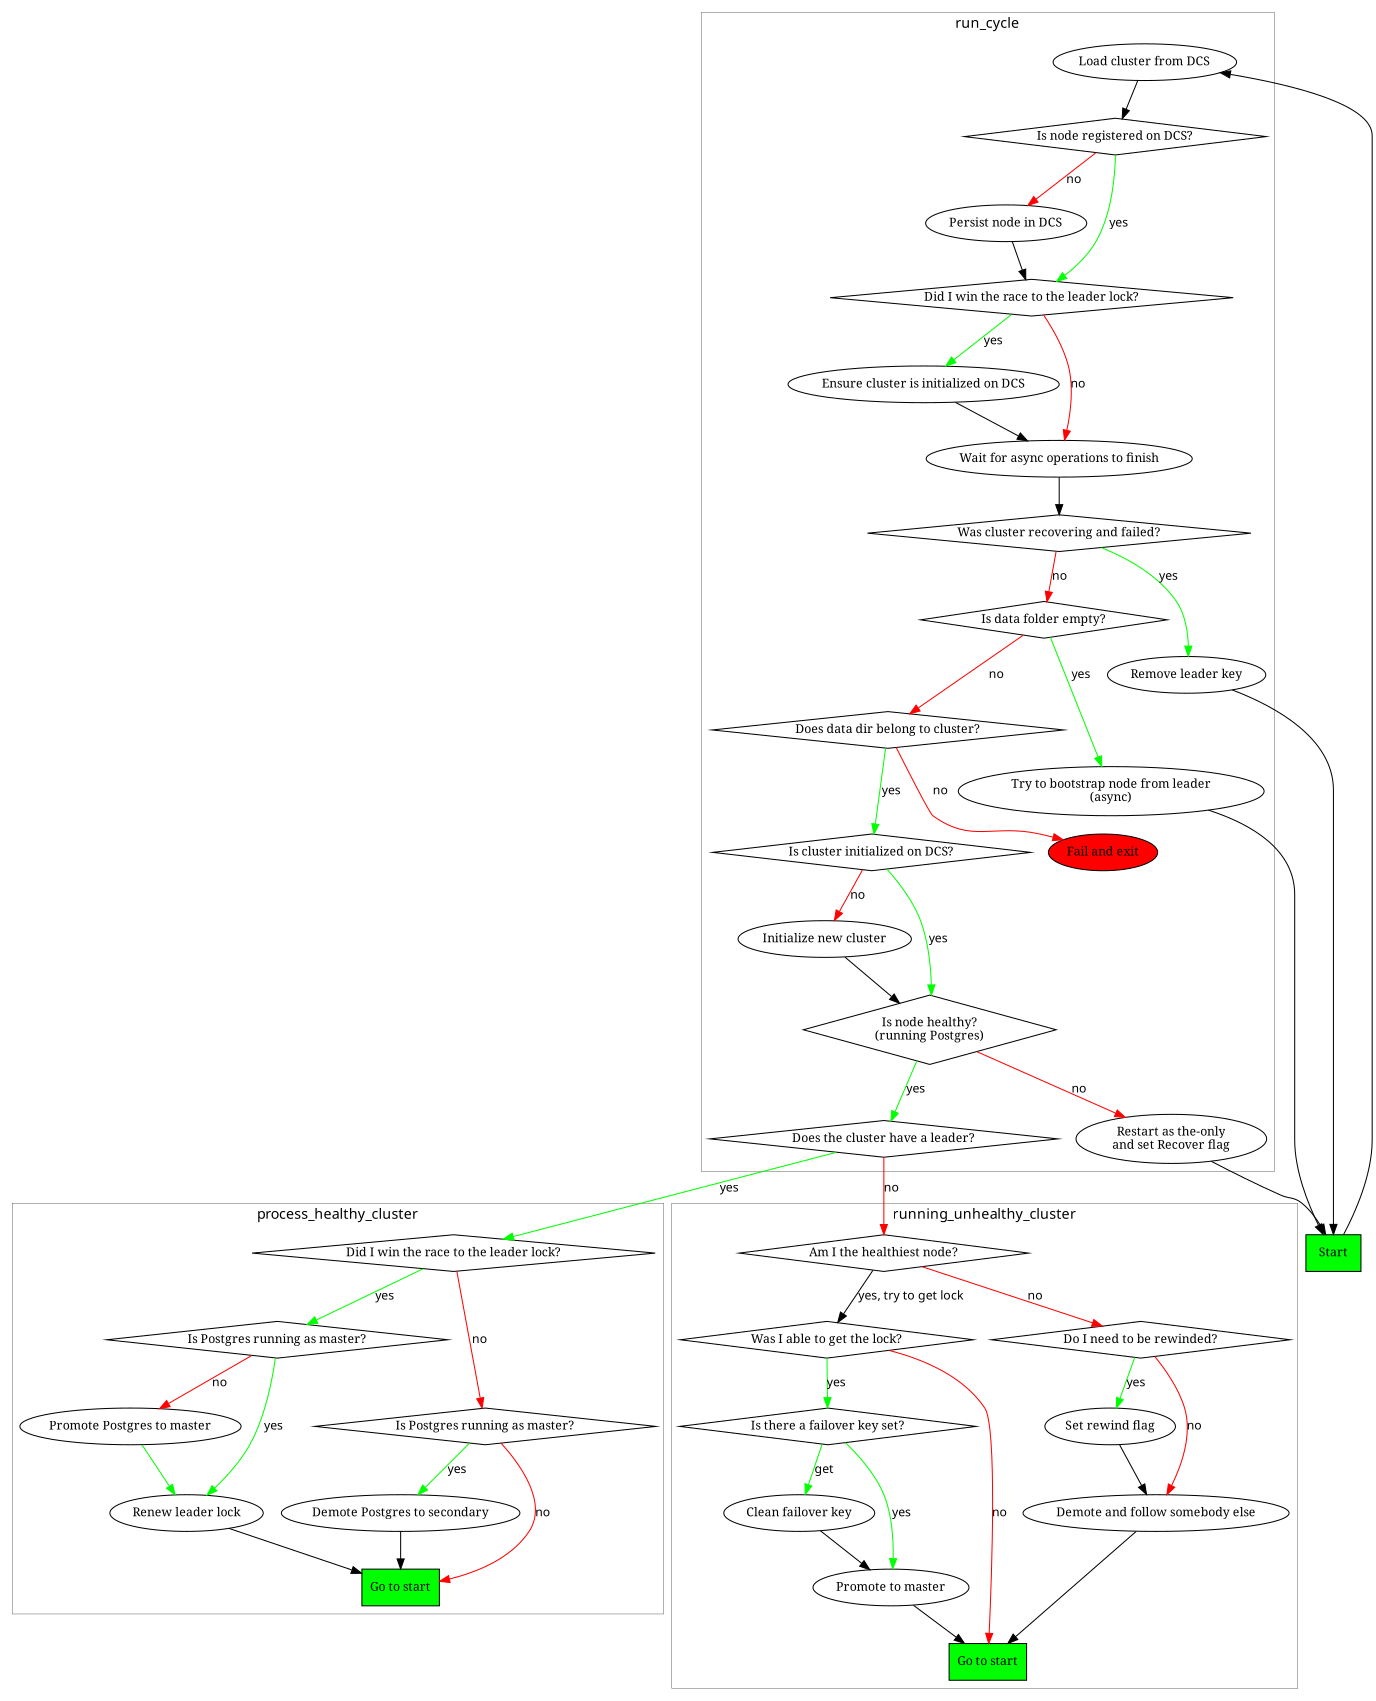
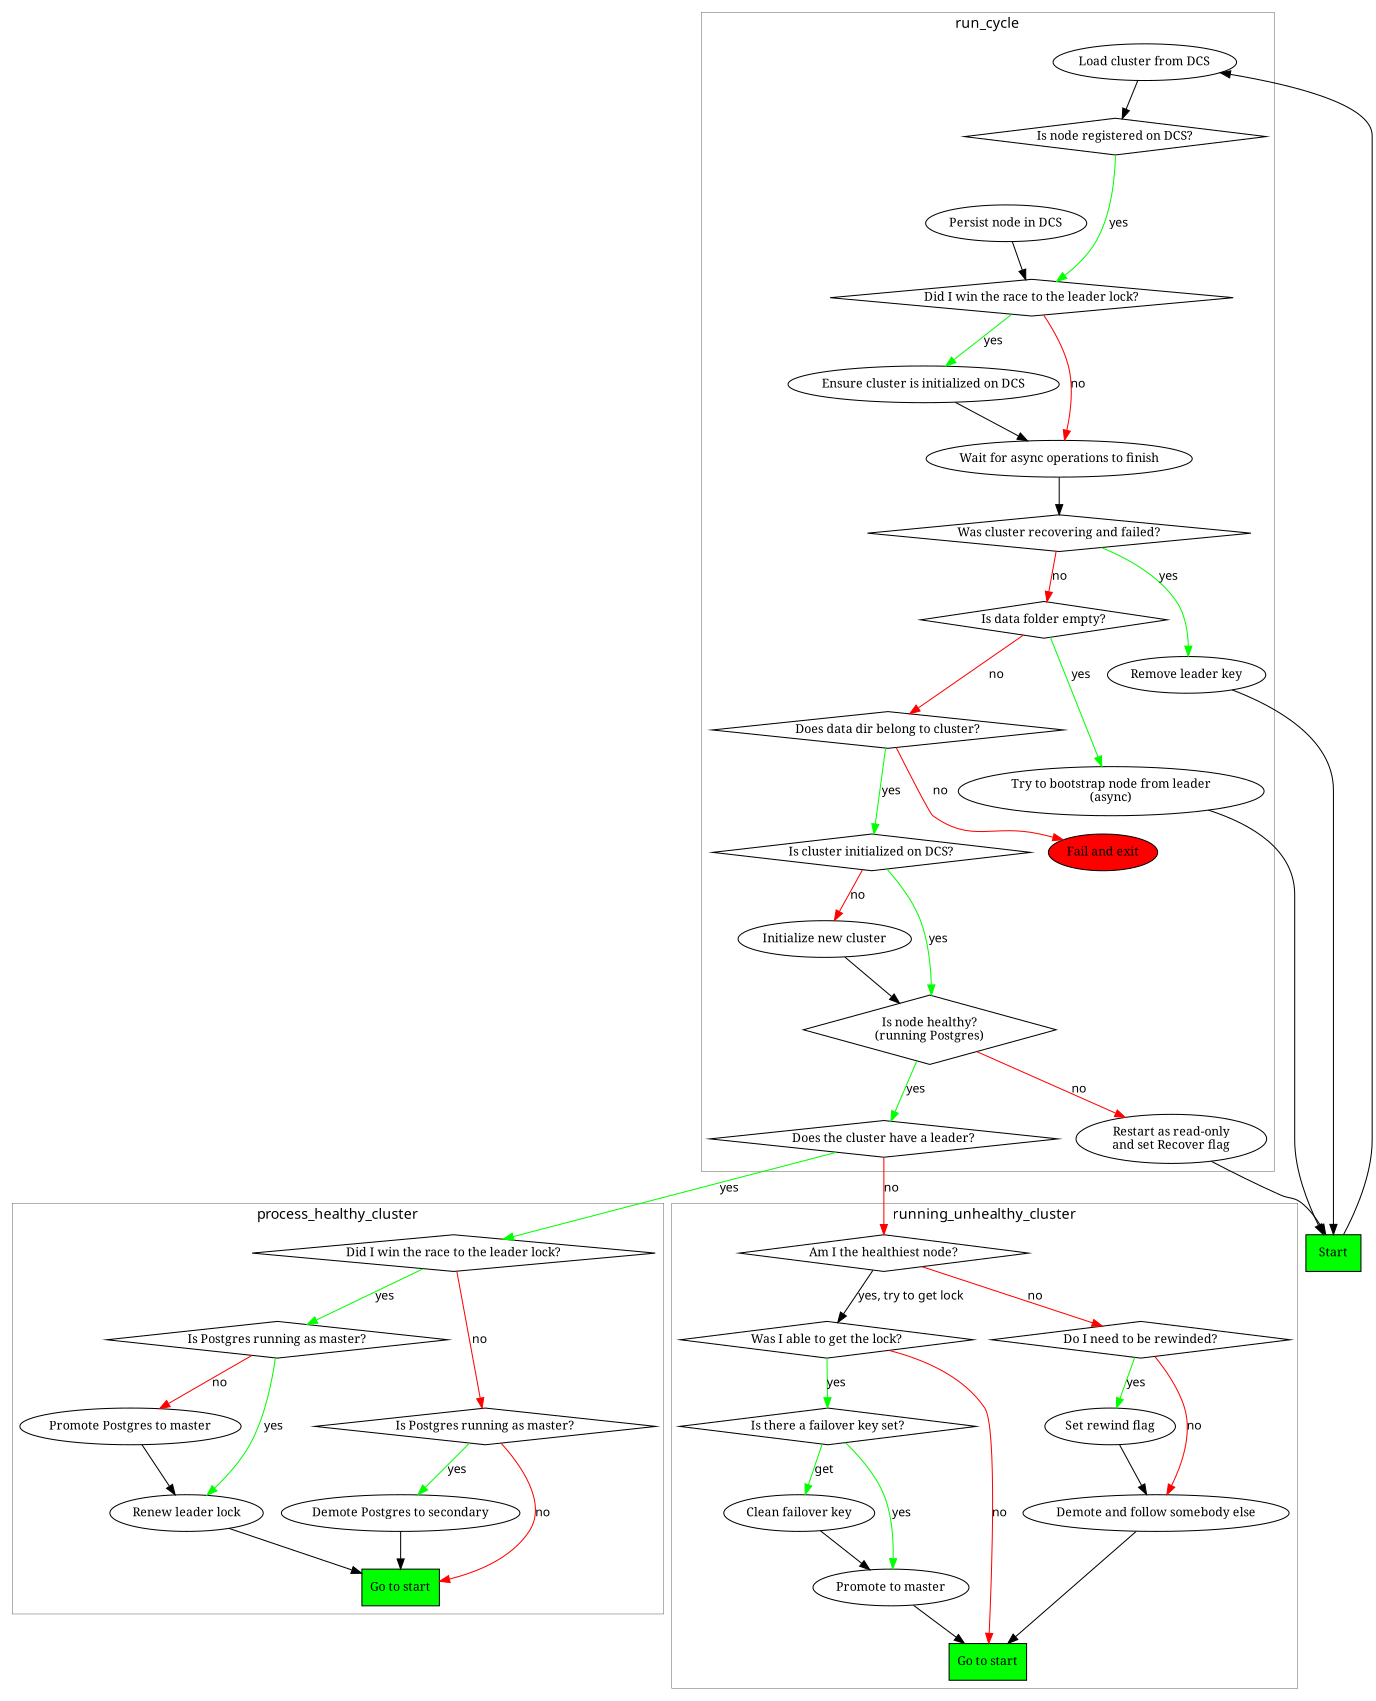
(1066, 176) -> none
(1171, 1139) -> (1171, 1139)
(156, 1466) -> (156, 1466)
